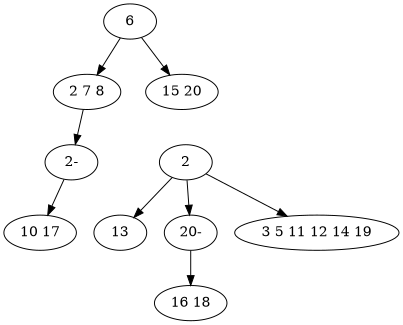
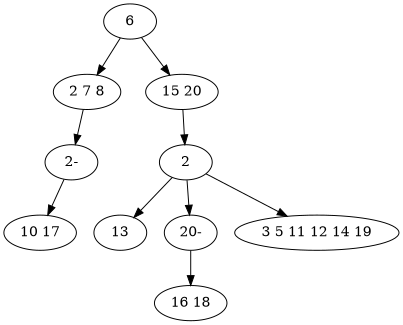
none -> (184, 122)
